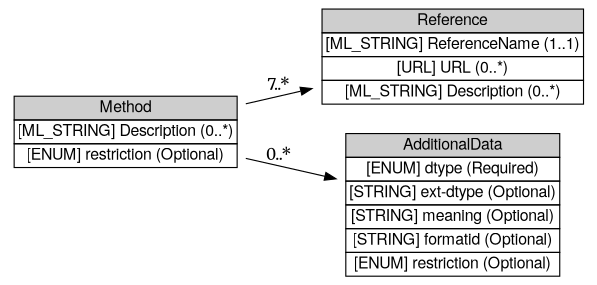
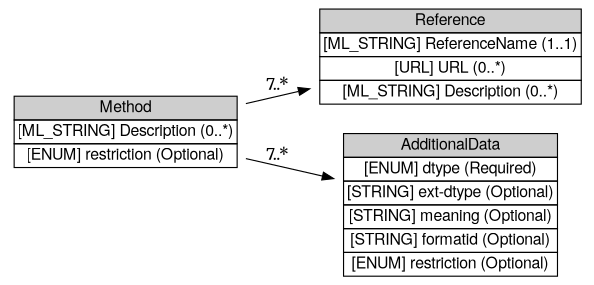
(279, 156) -> (278, 156)
